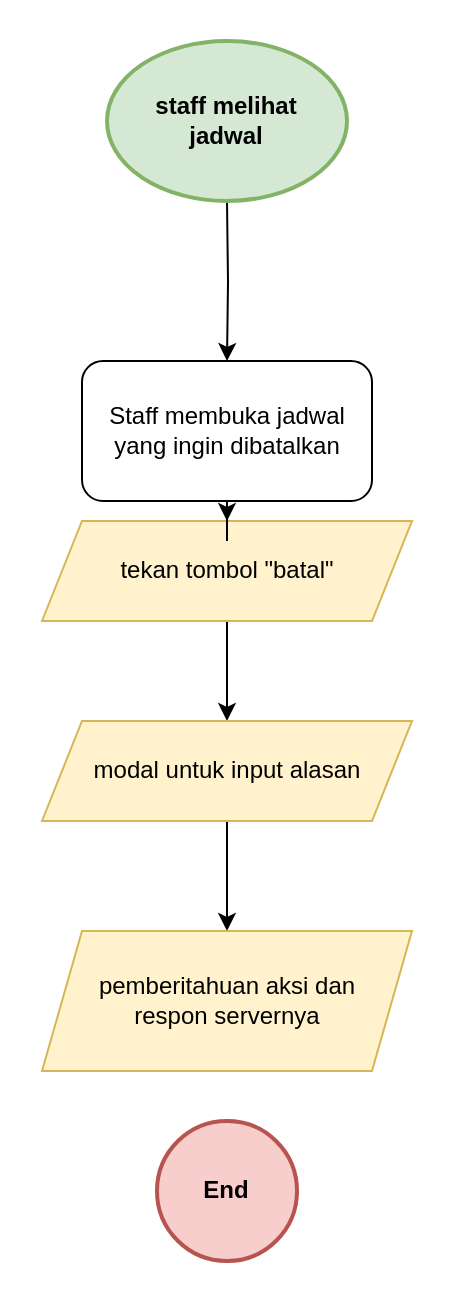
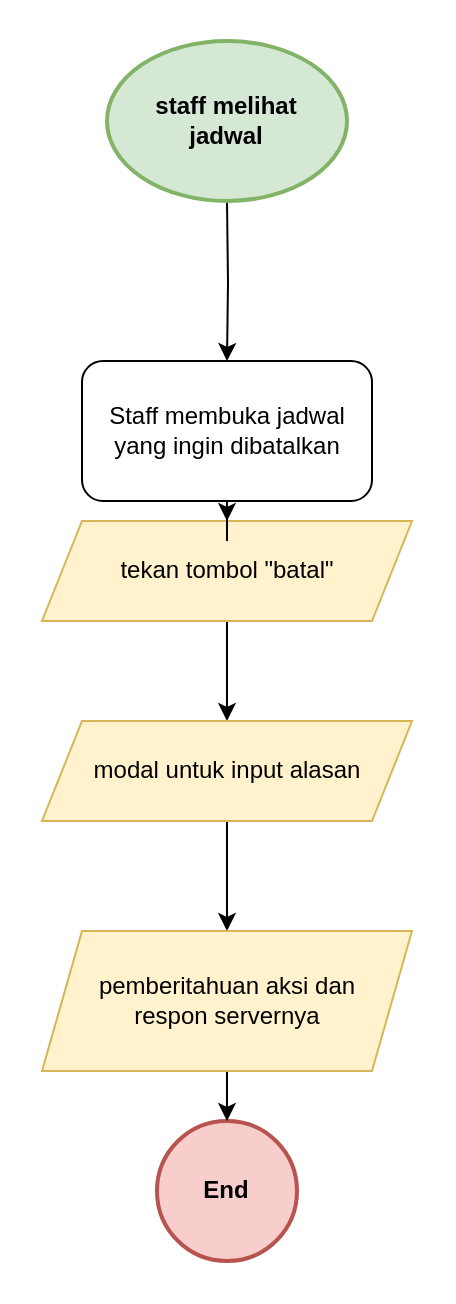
none -> (227, 1103)
